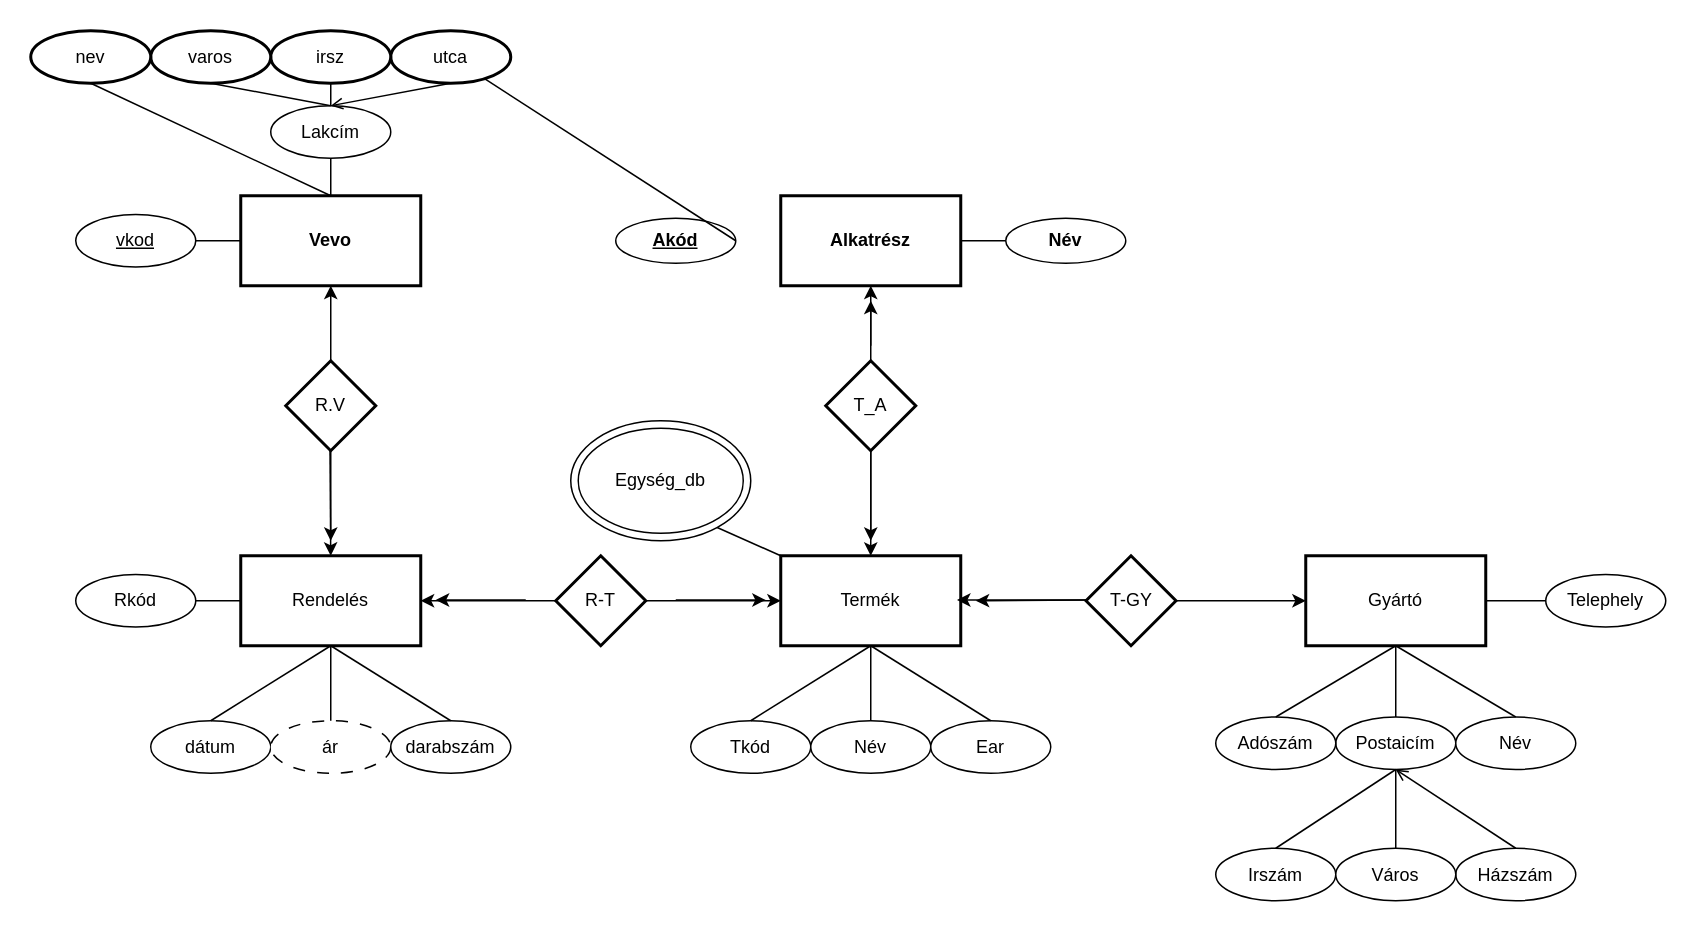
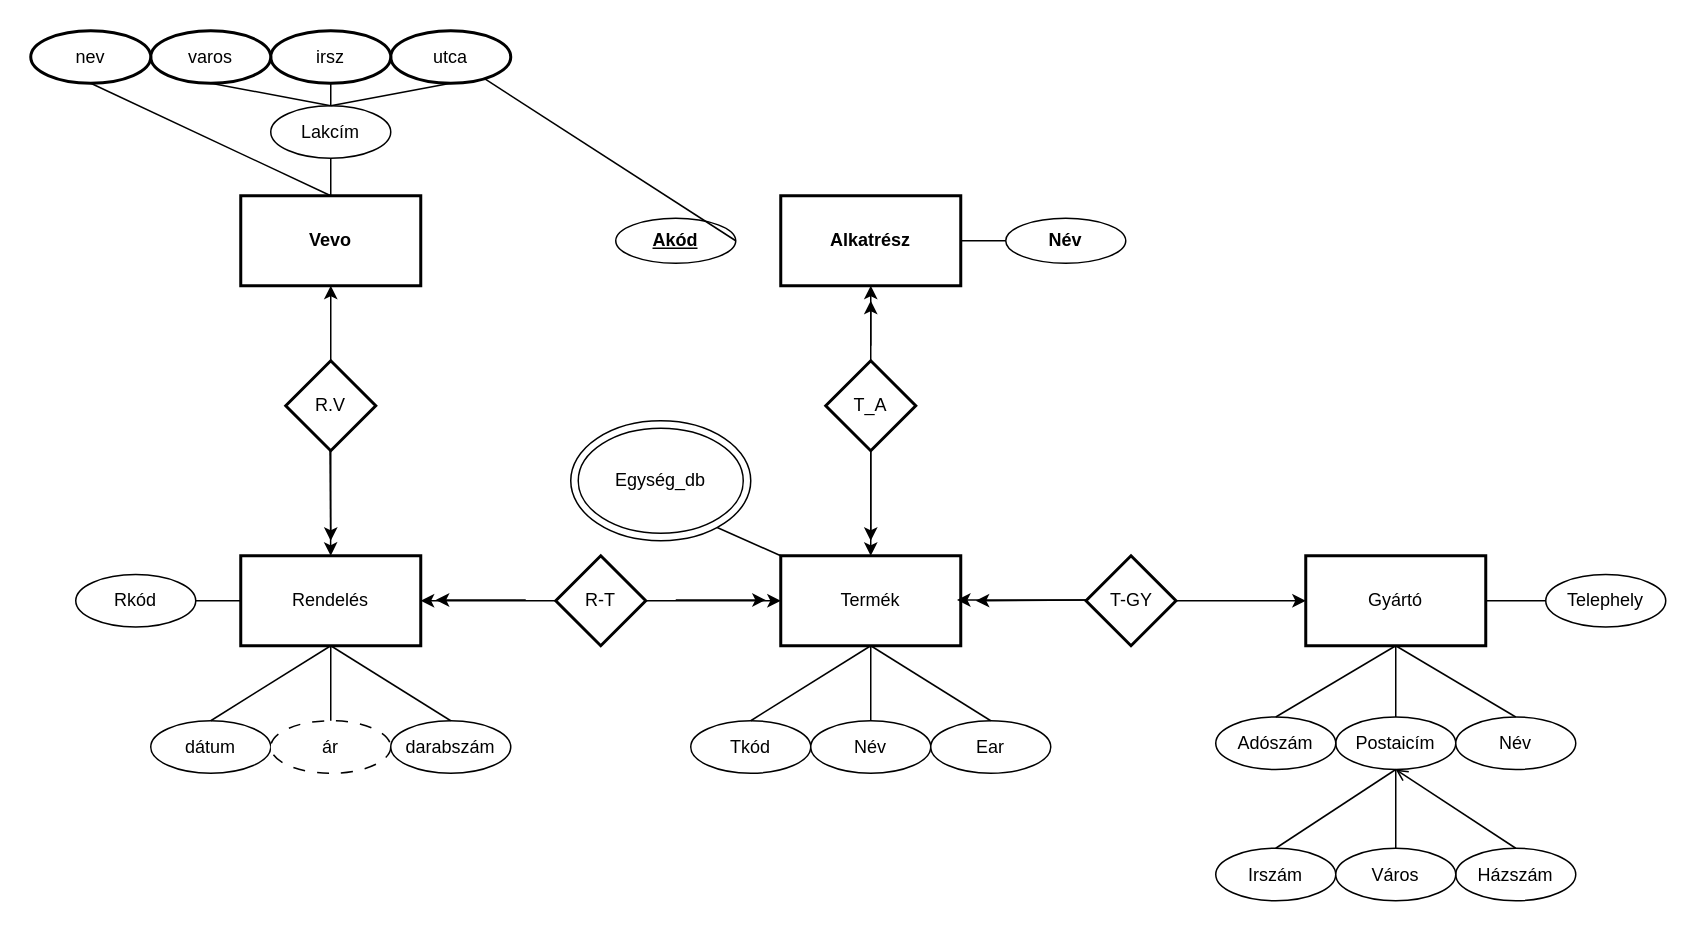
(337, 105) -> (336, 105)
(136, 241) -> none
(218, 241) -> none
